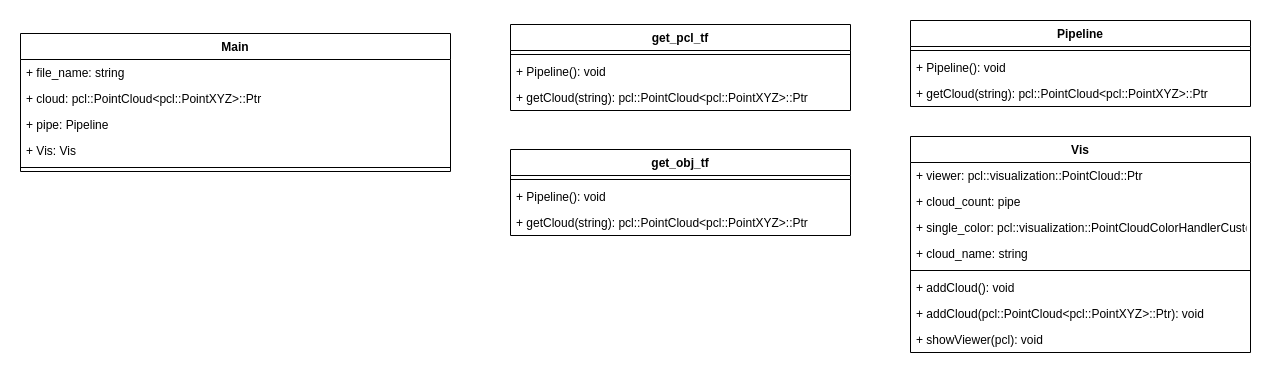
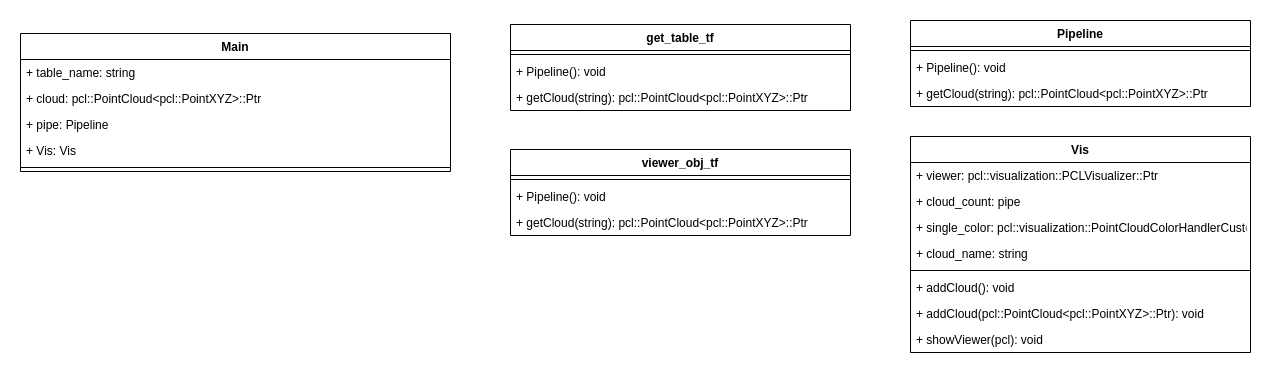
(680, 38) -> (680, 38)
(80, 73) -> (85, 73)
(680, 163) -> (680, 163)
(1041, 176) -> (1049, 176)
